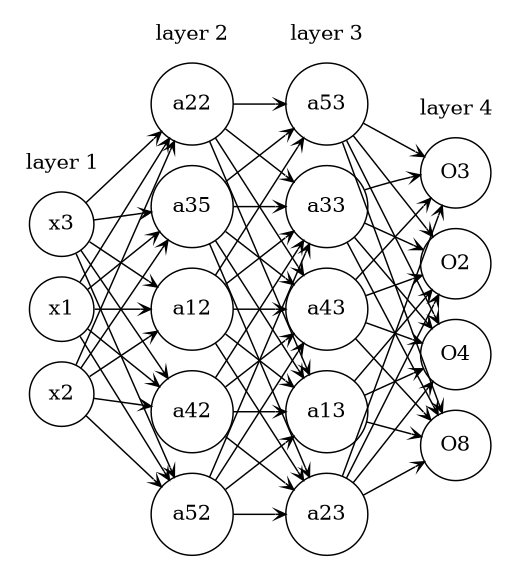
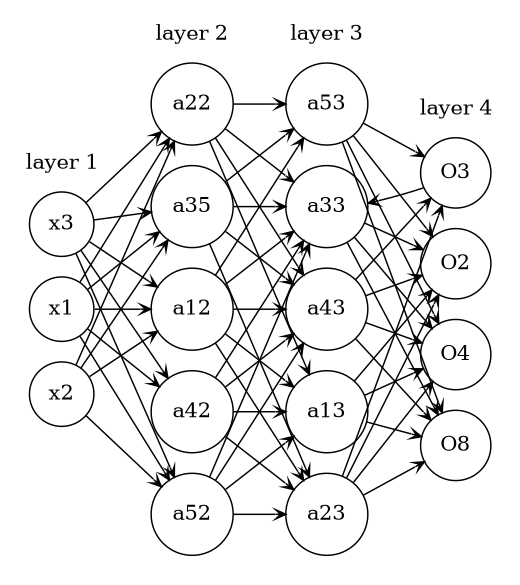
(387, 183) -> (390, 198)
(257, 305) -> none
(118, 402) -> none
